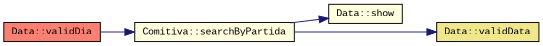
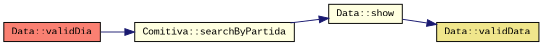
(361, 32) -> (415, 21)
